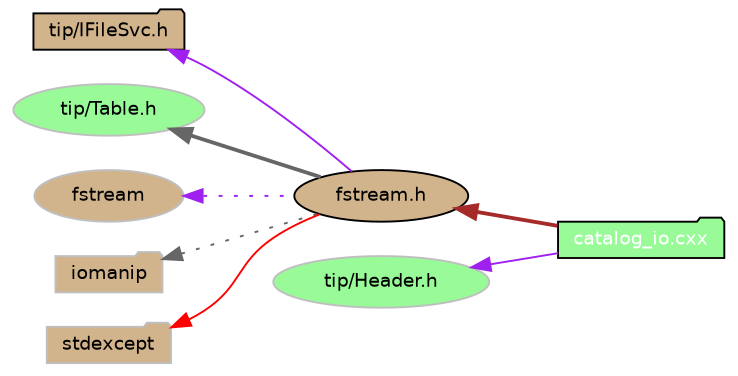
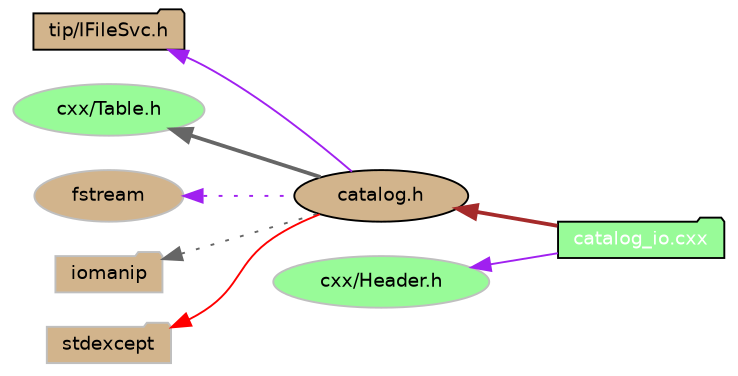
(109, 110) -> (109, 110)
(381, 196) -> (381, 196)
(381, 282) -> (381, 282)
